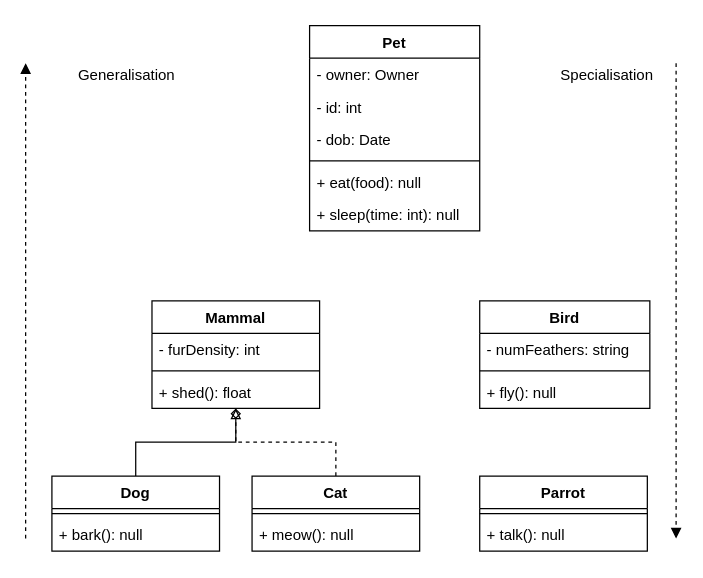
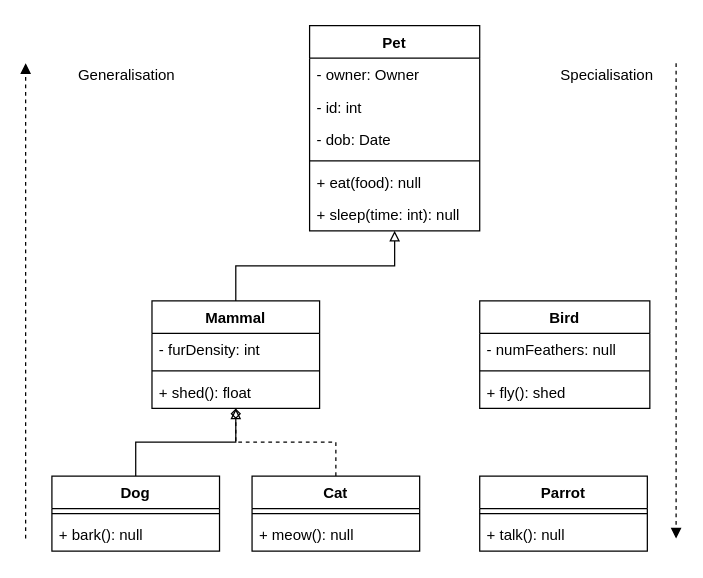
none -> (309, 266)
(567, 350) -> (556, 350)
(529, 393) -> (533, 393)
